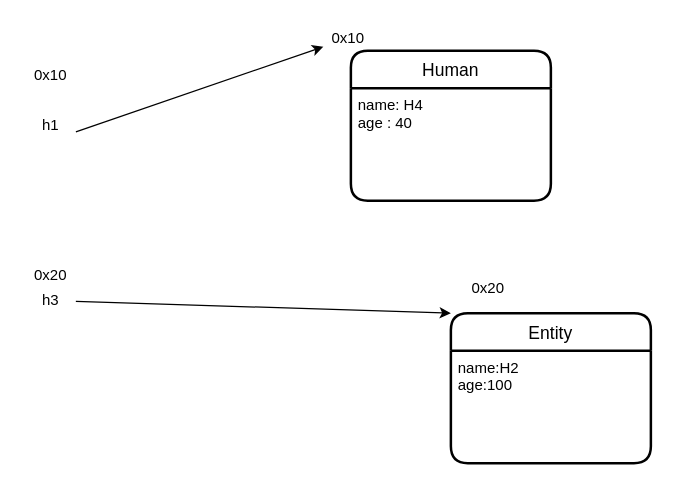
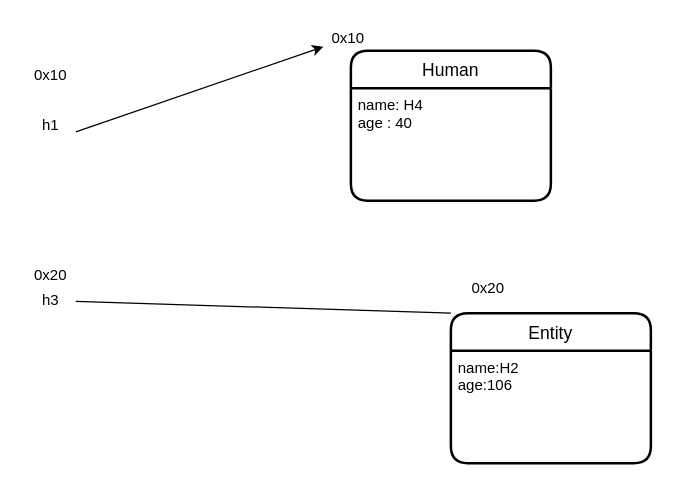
(441, 313) -> (444, 313)
(485, 368) -> (485, 368)
